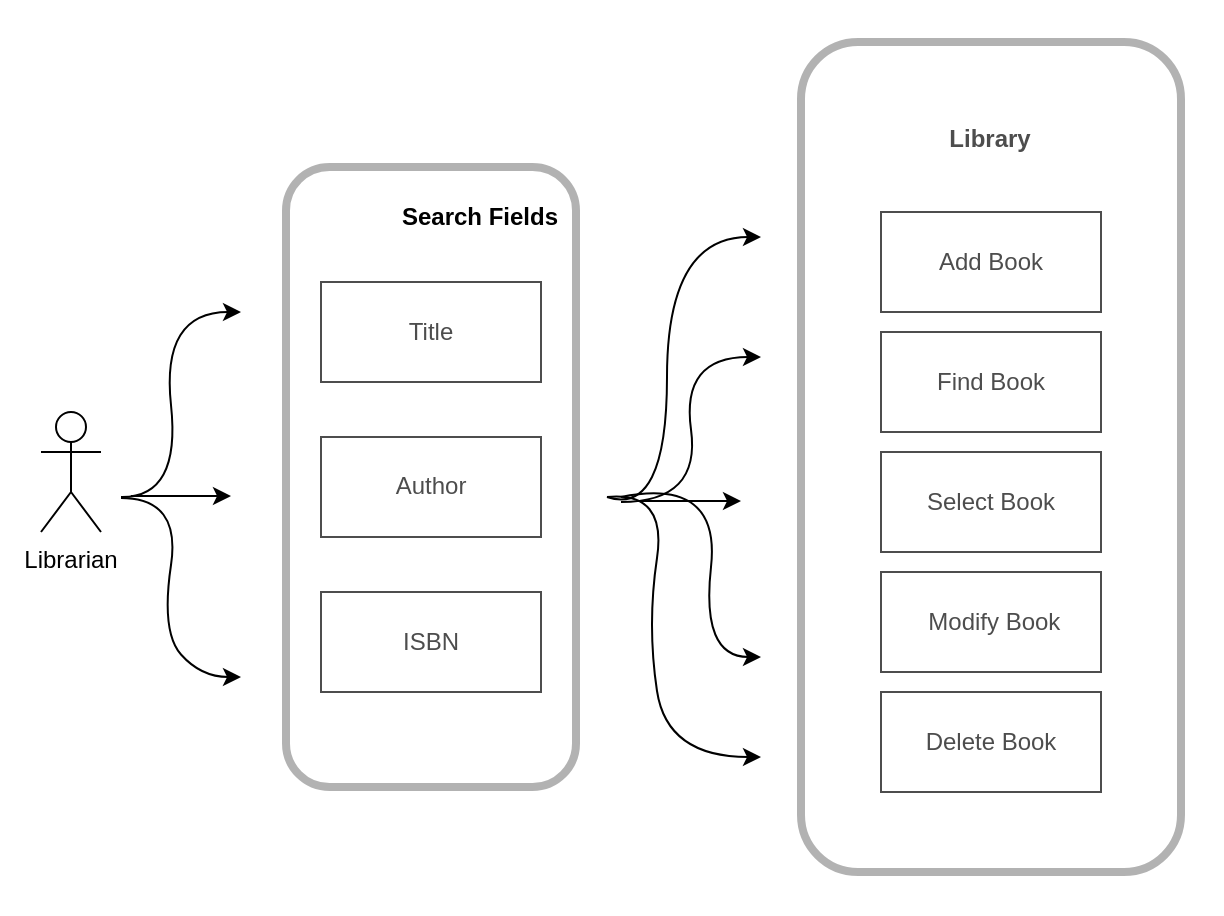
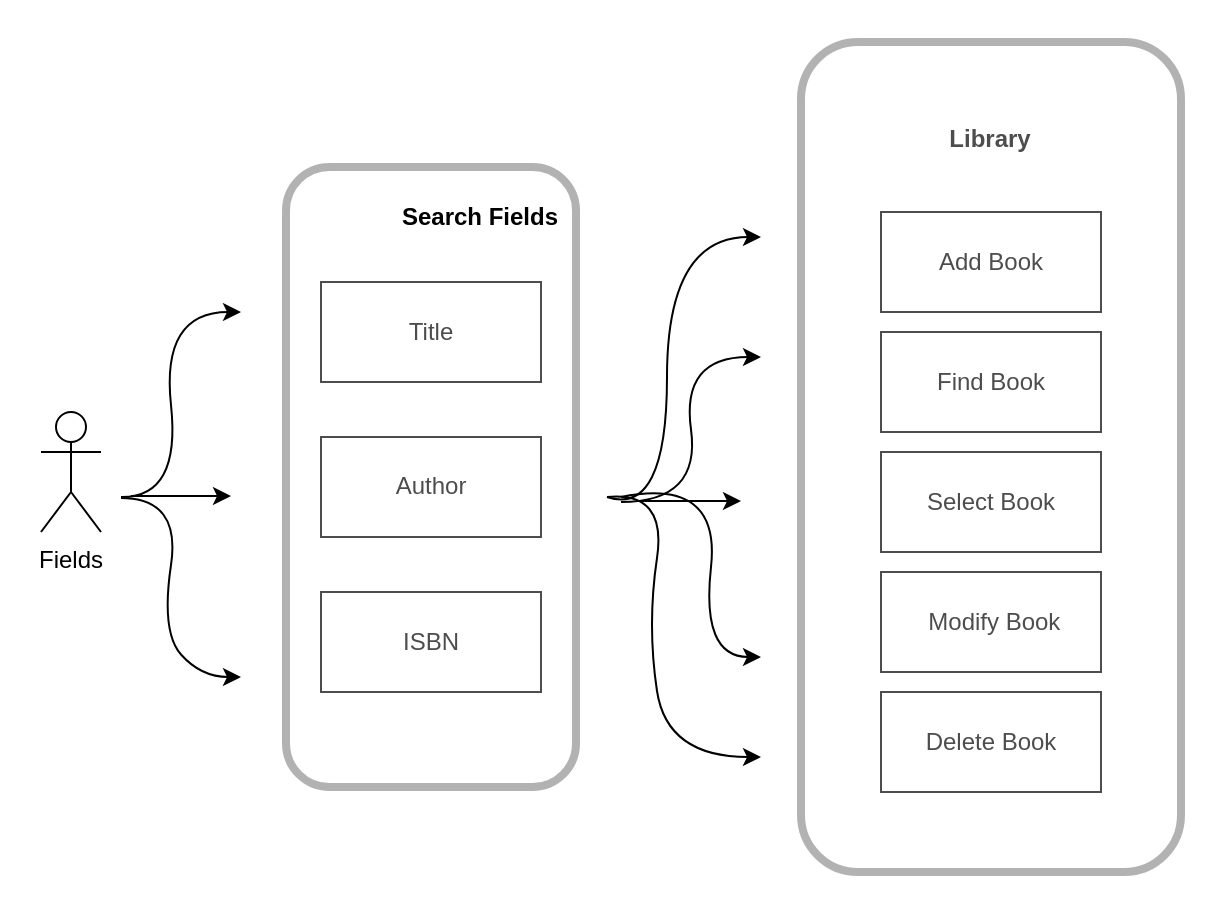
(72, 561) -> (72, 561)
